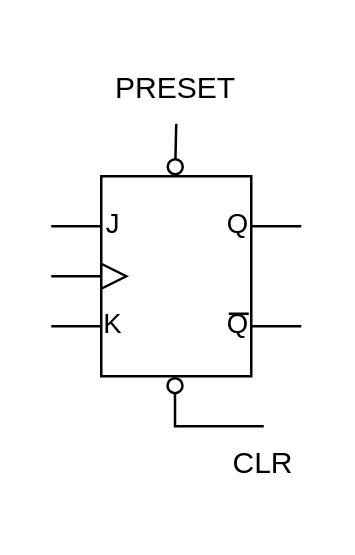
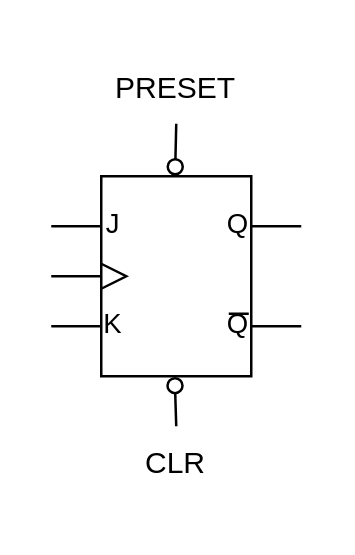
(264, 464) -> (176, 464)
